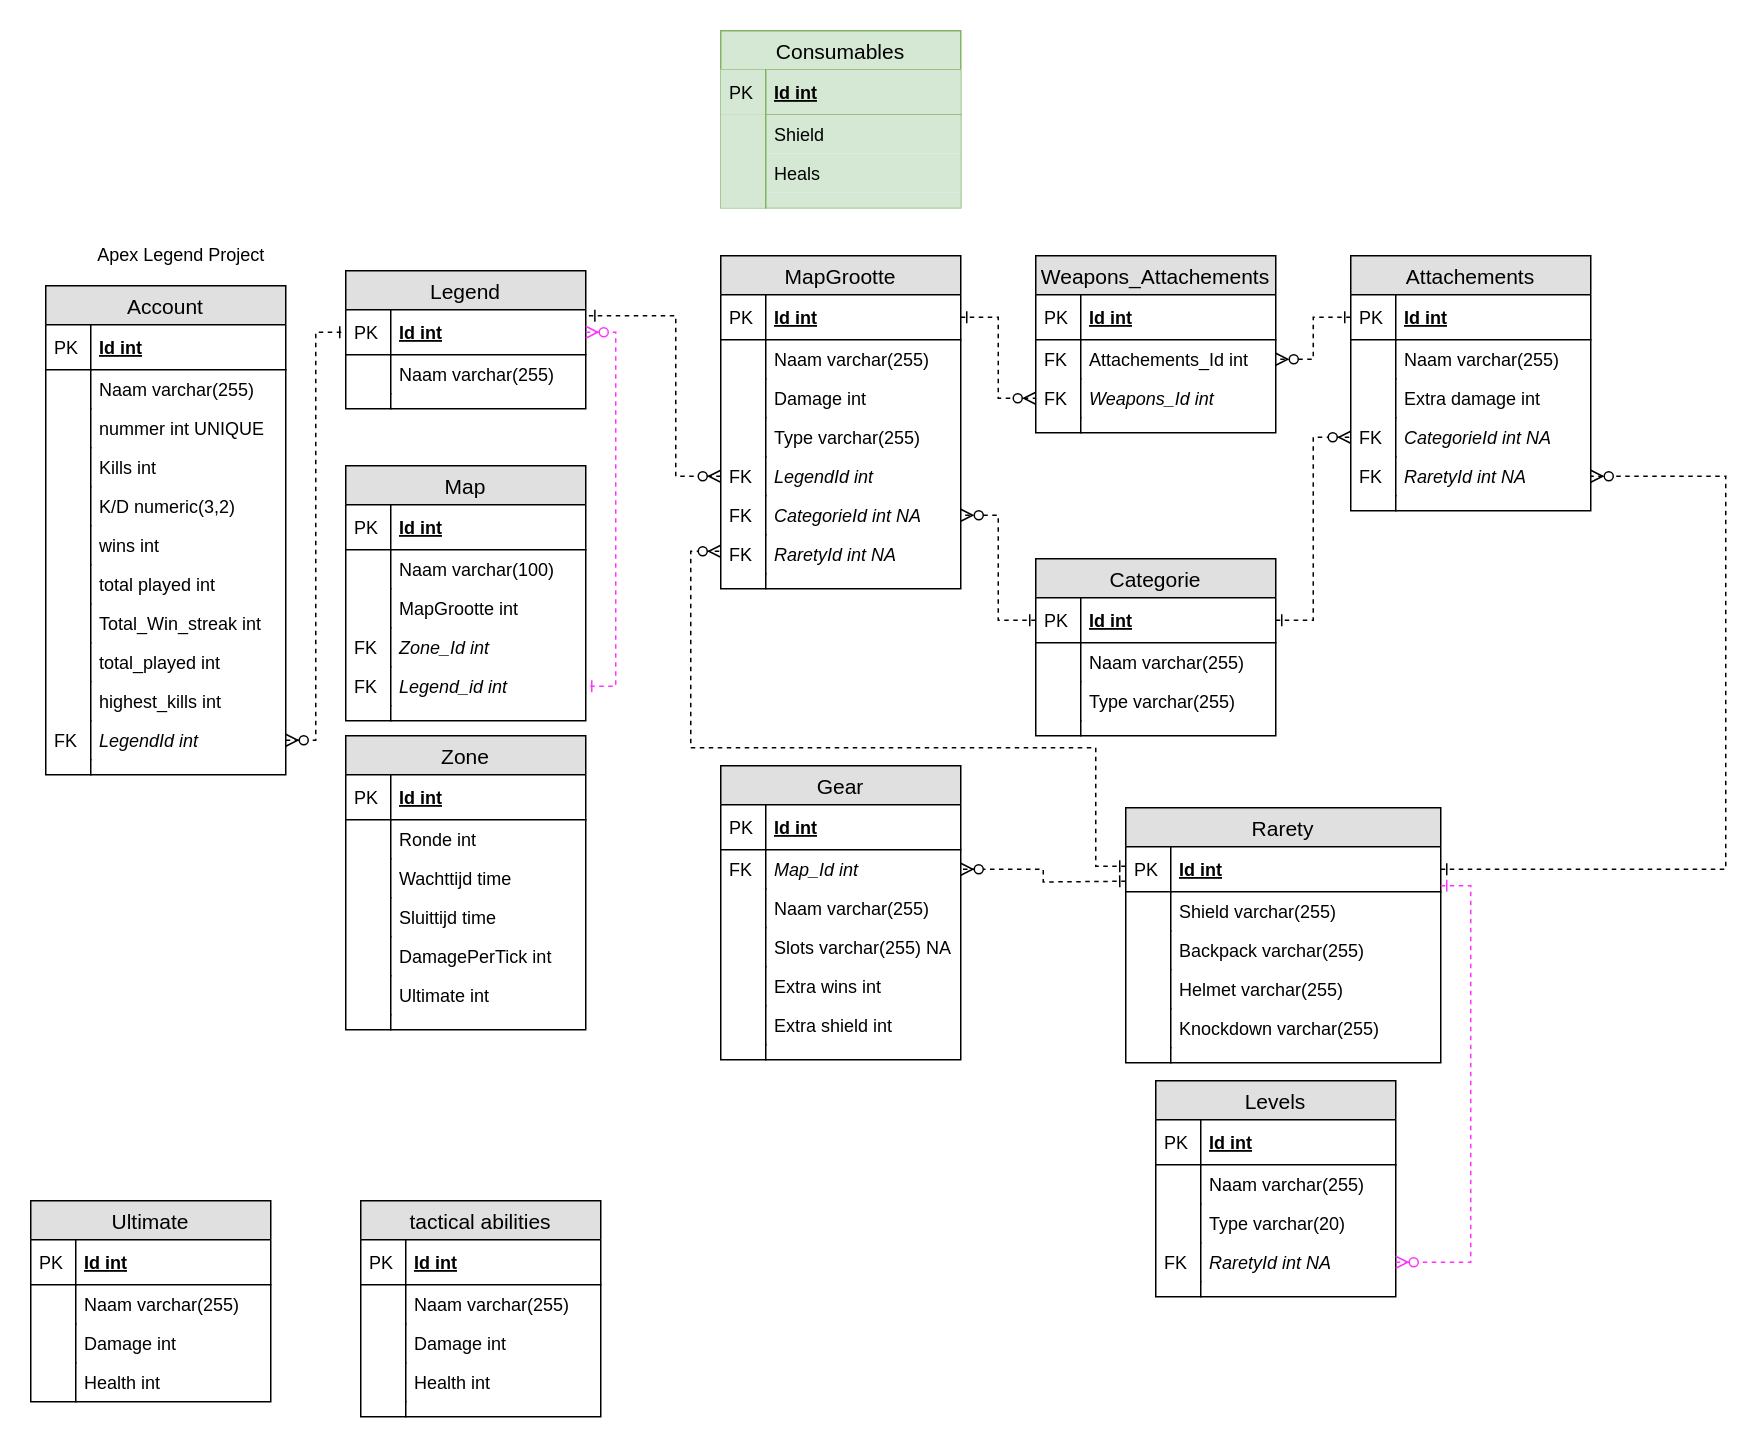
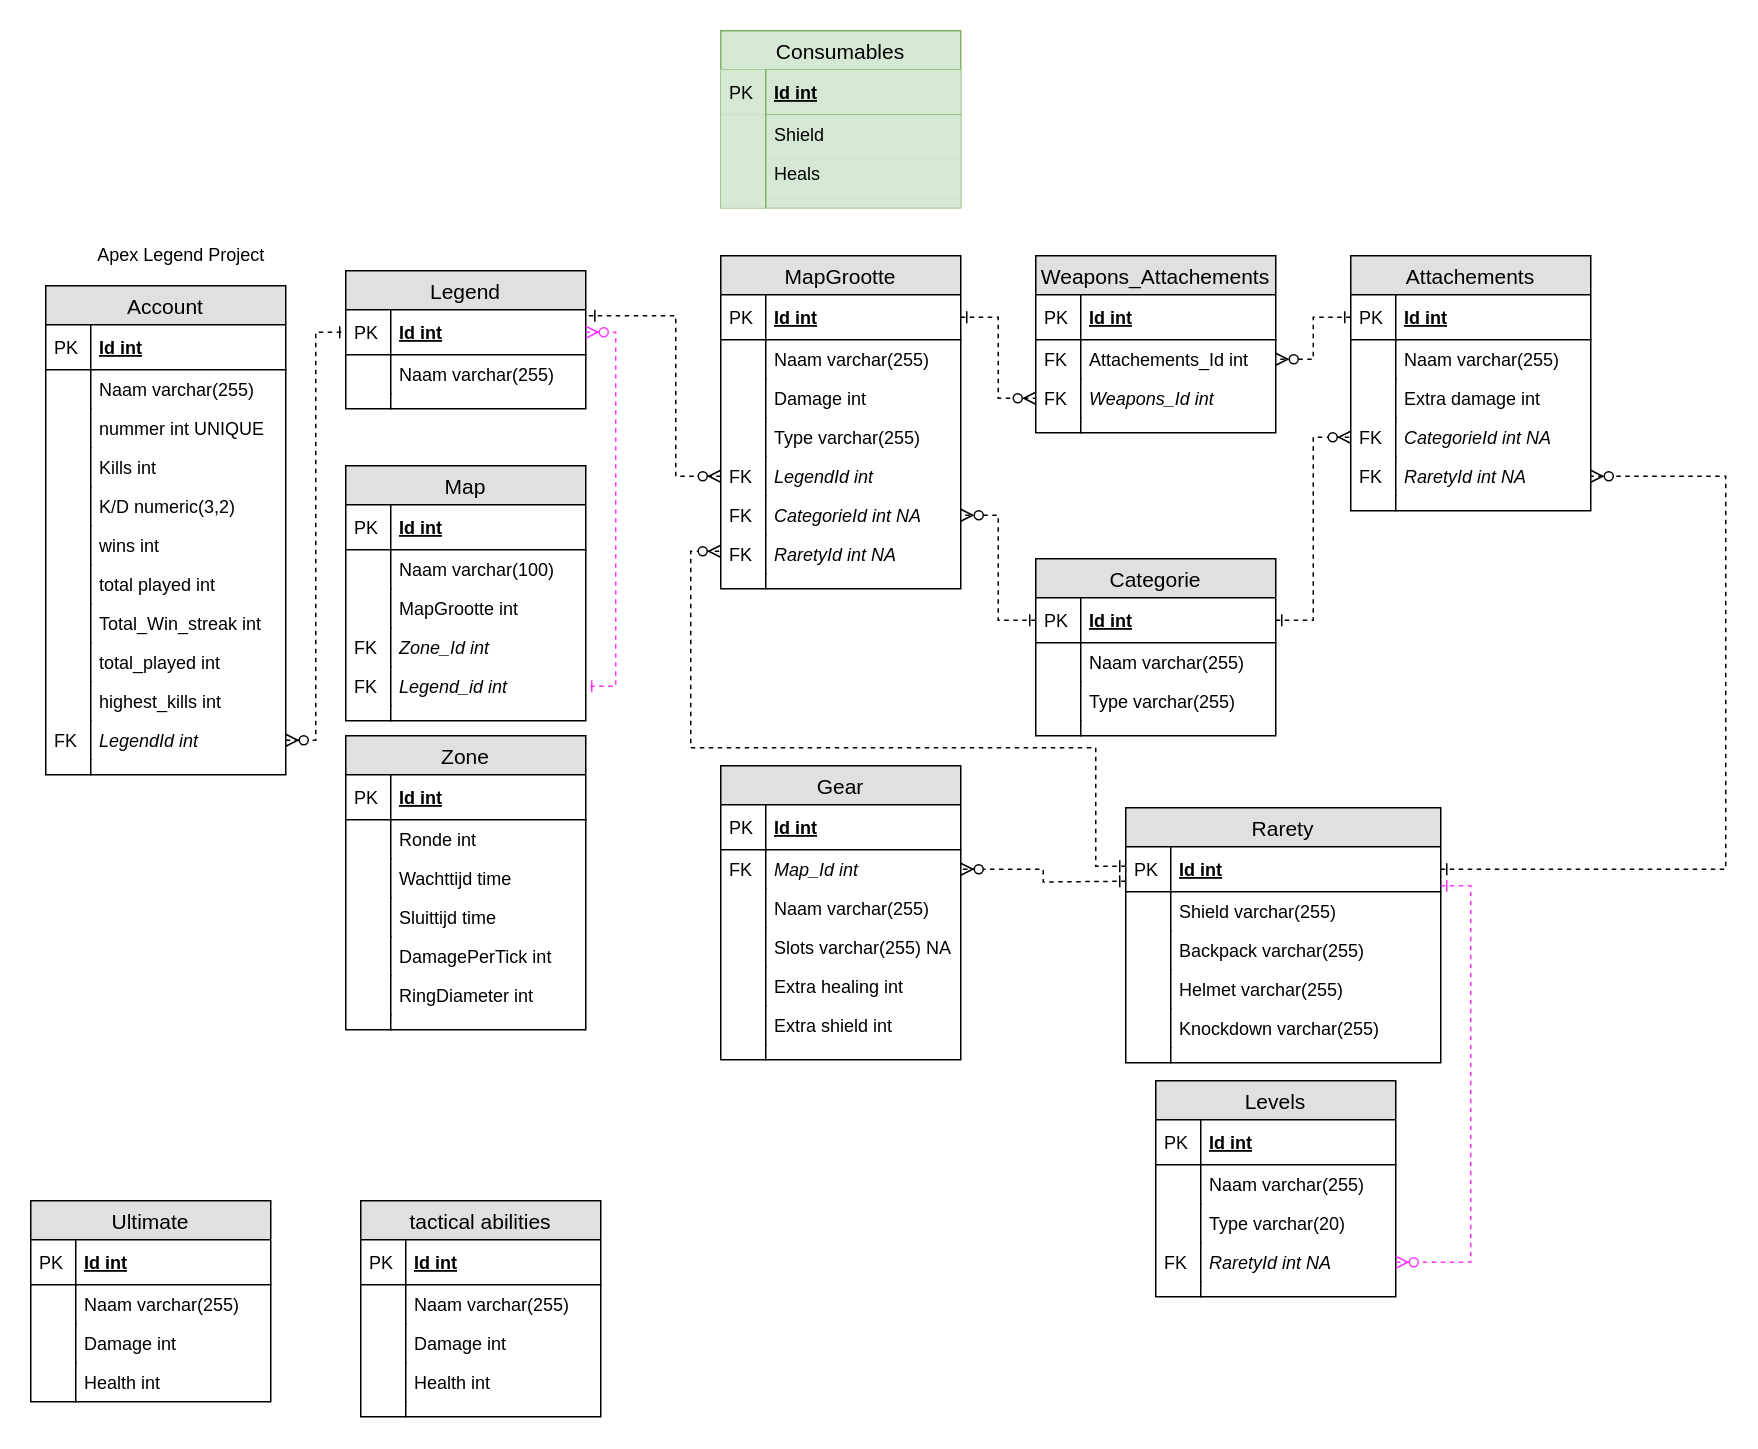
(835, 987) -> (848, 987)
(450, 996) -> (470, 996)
